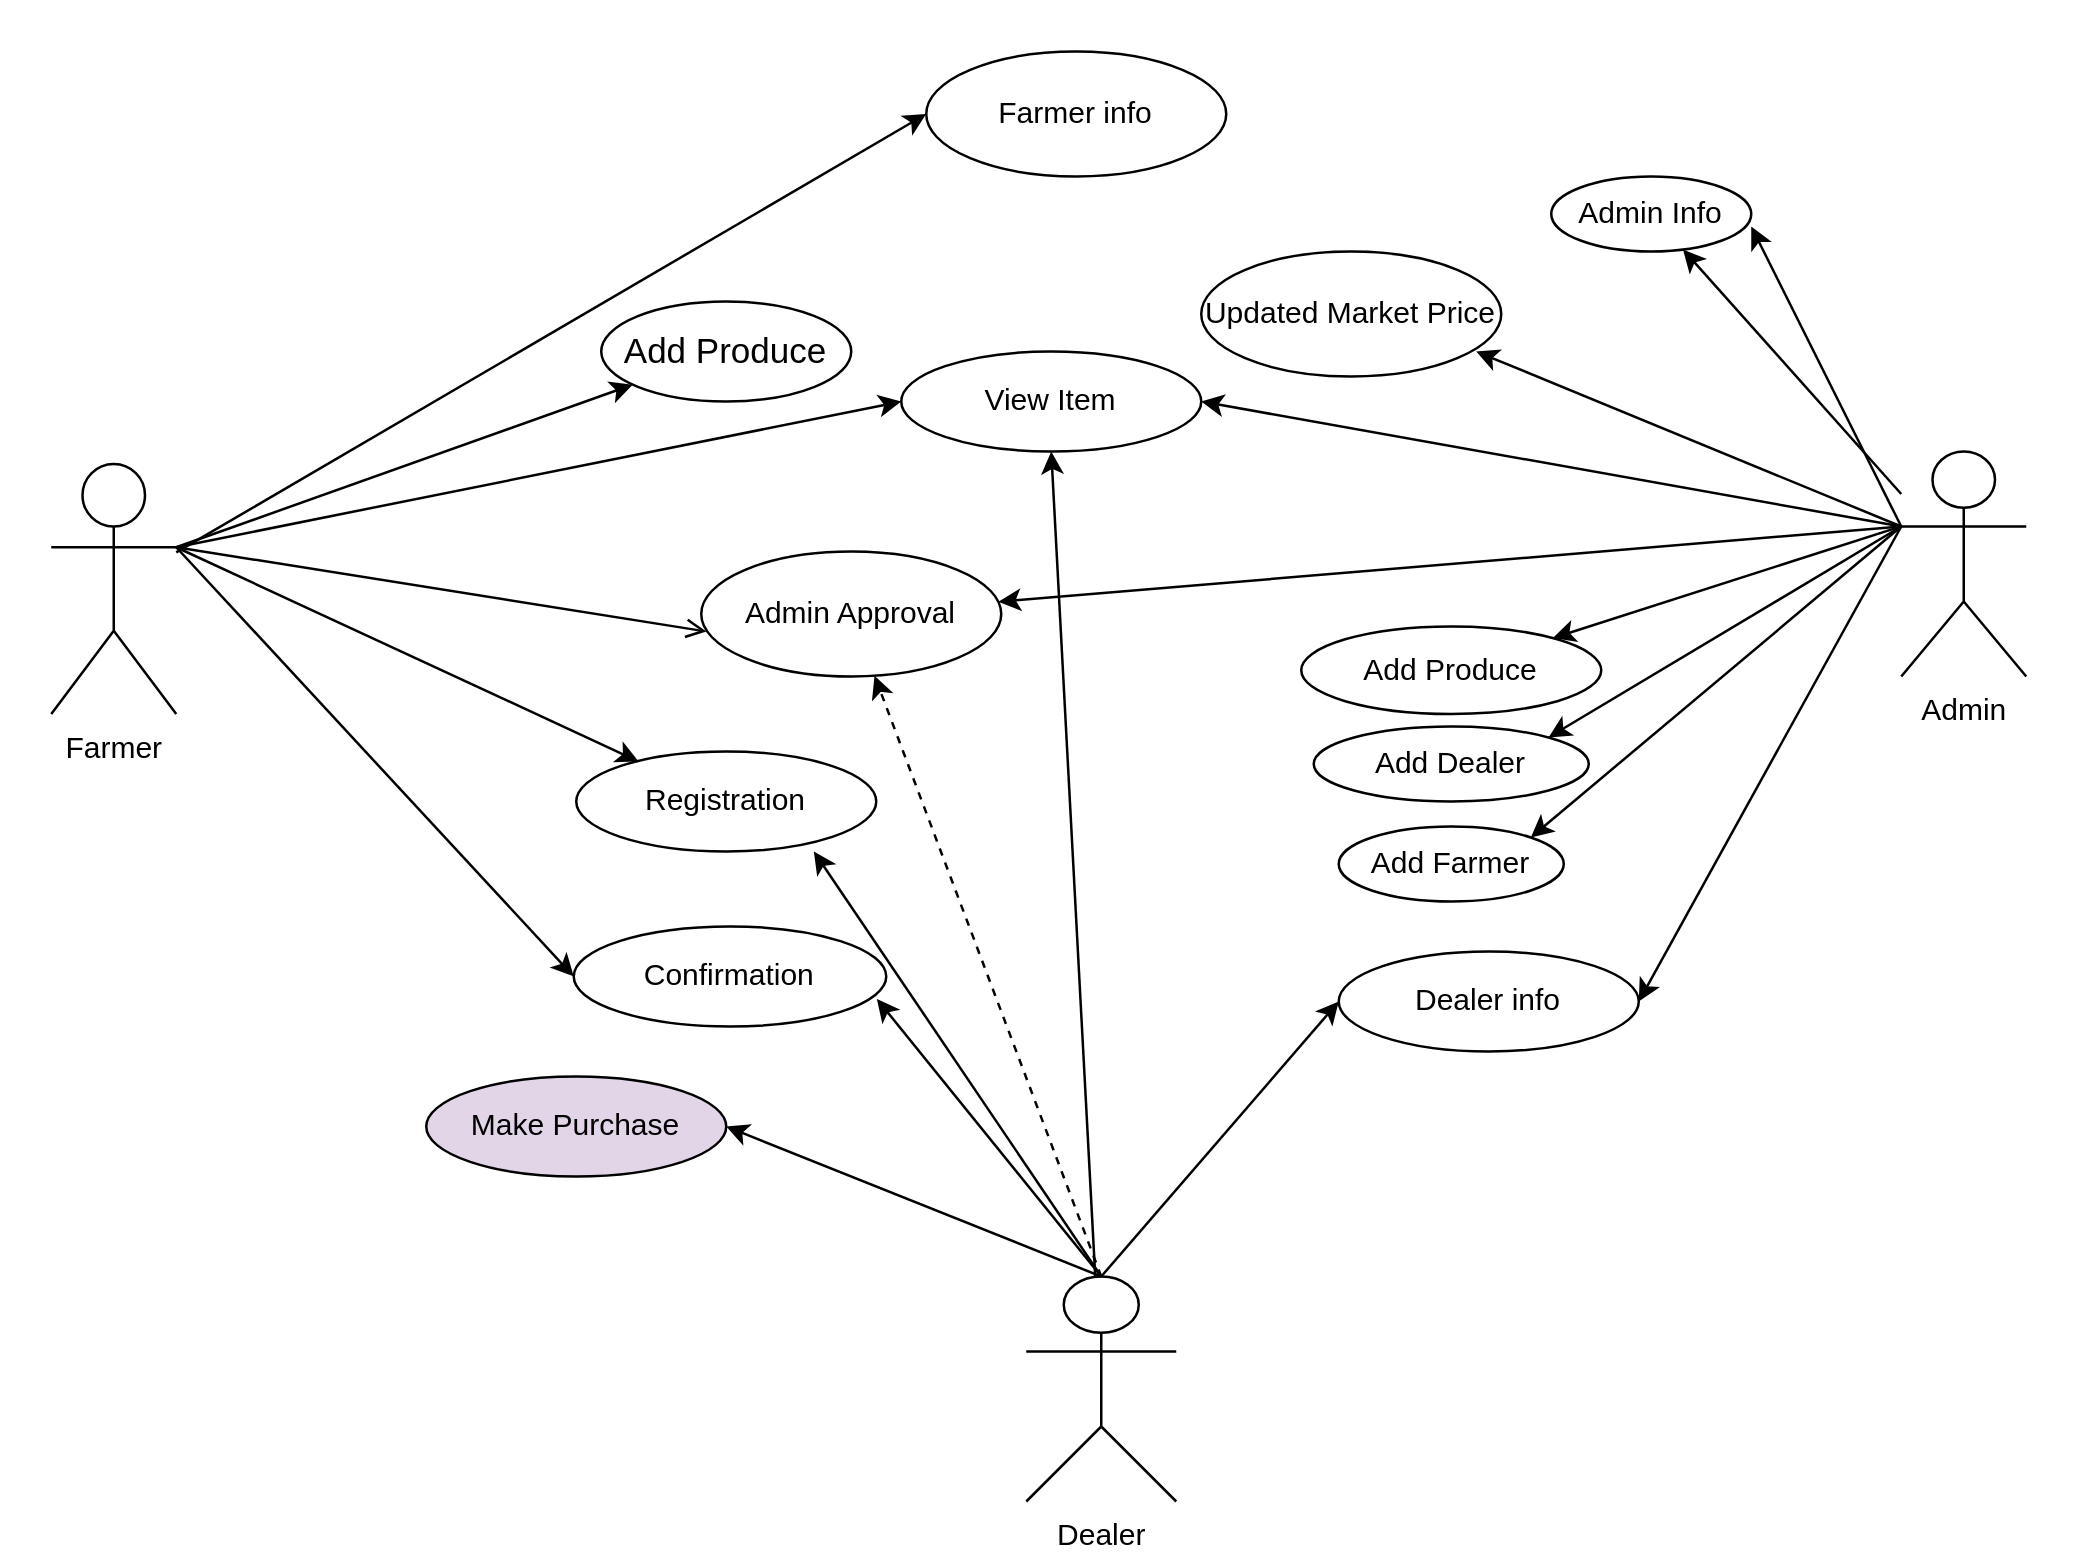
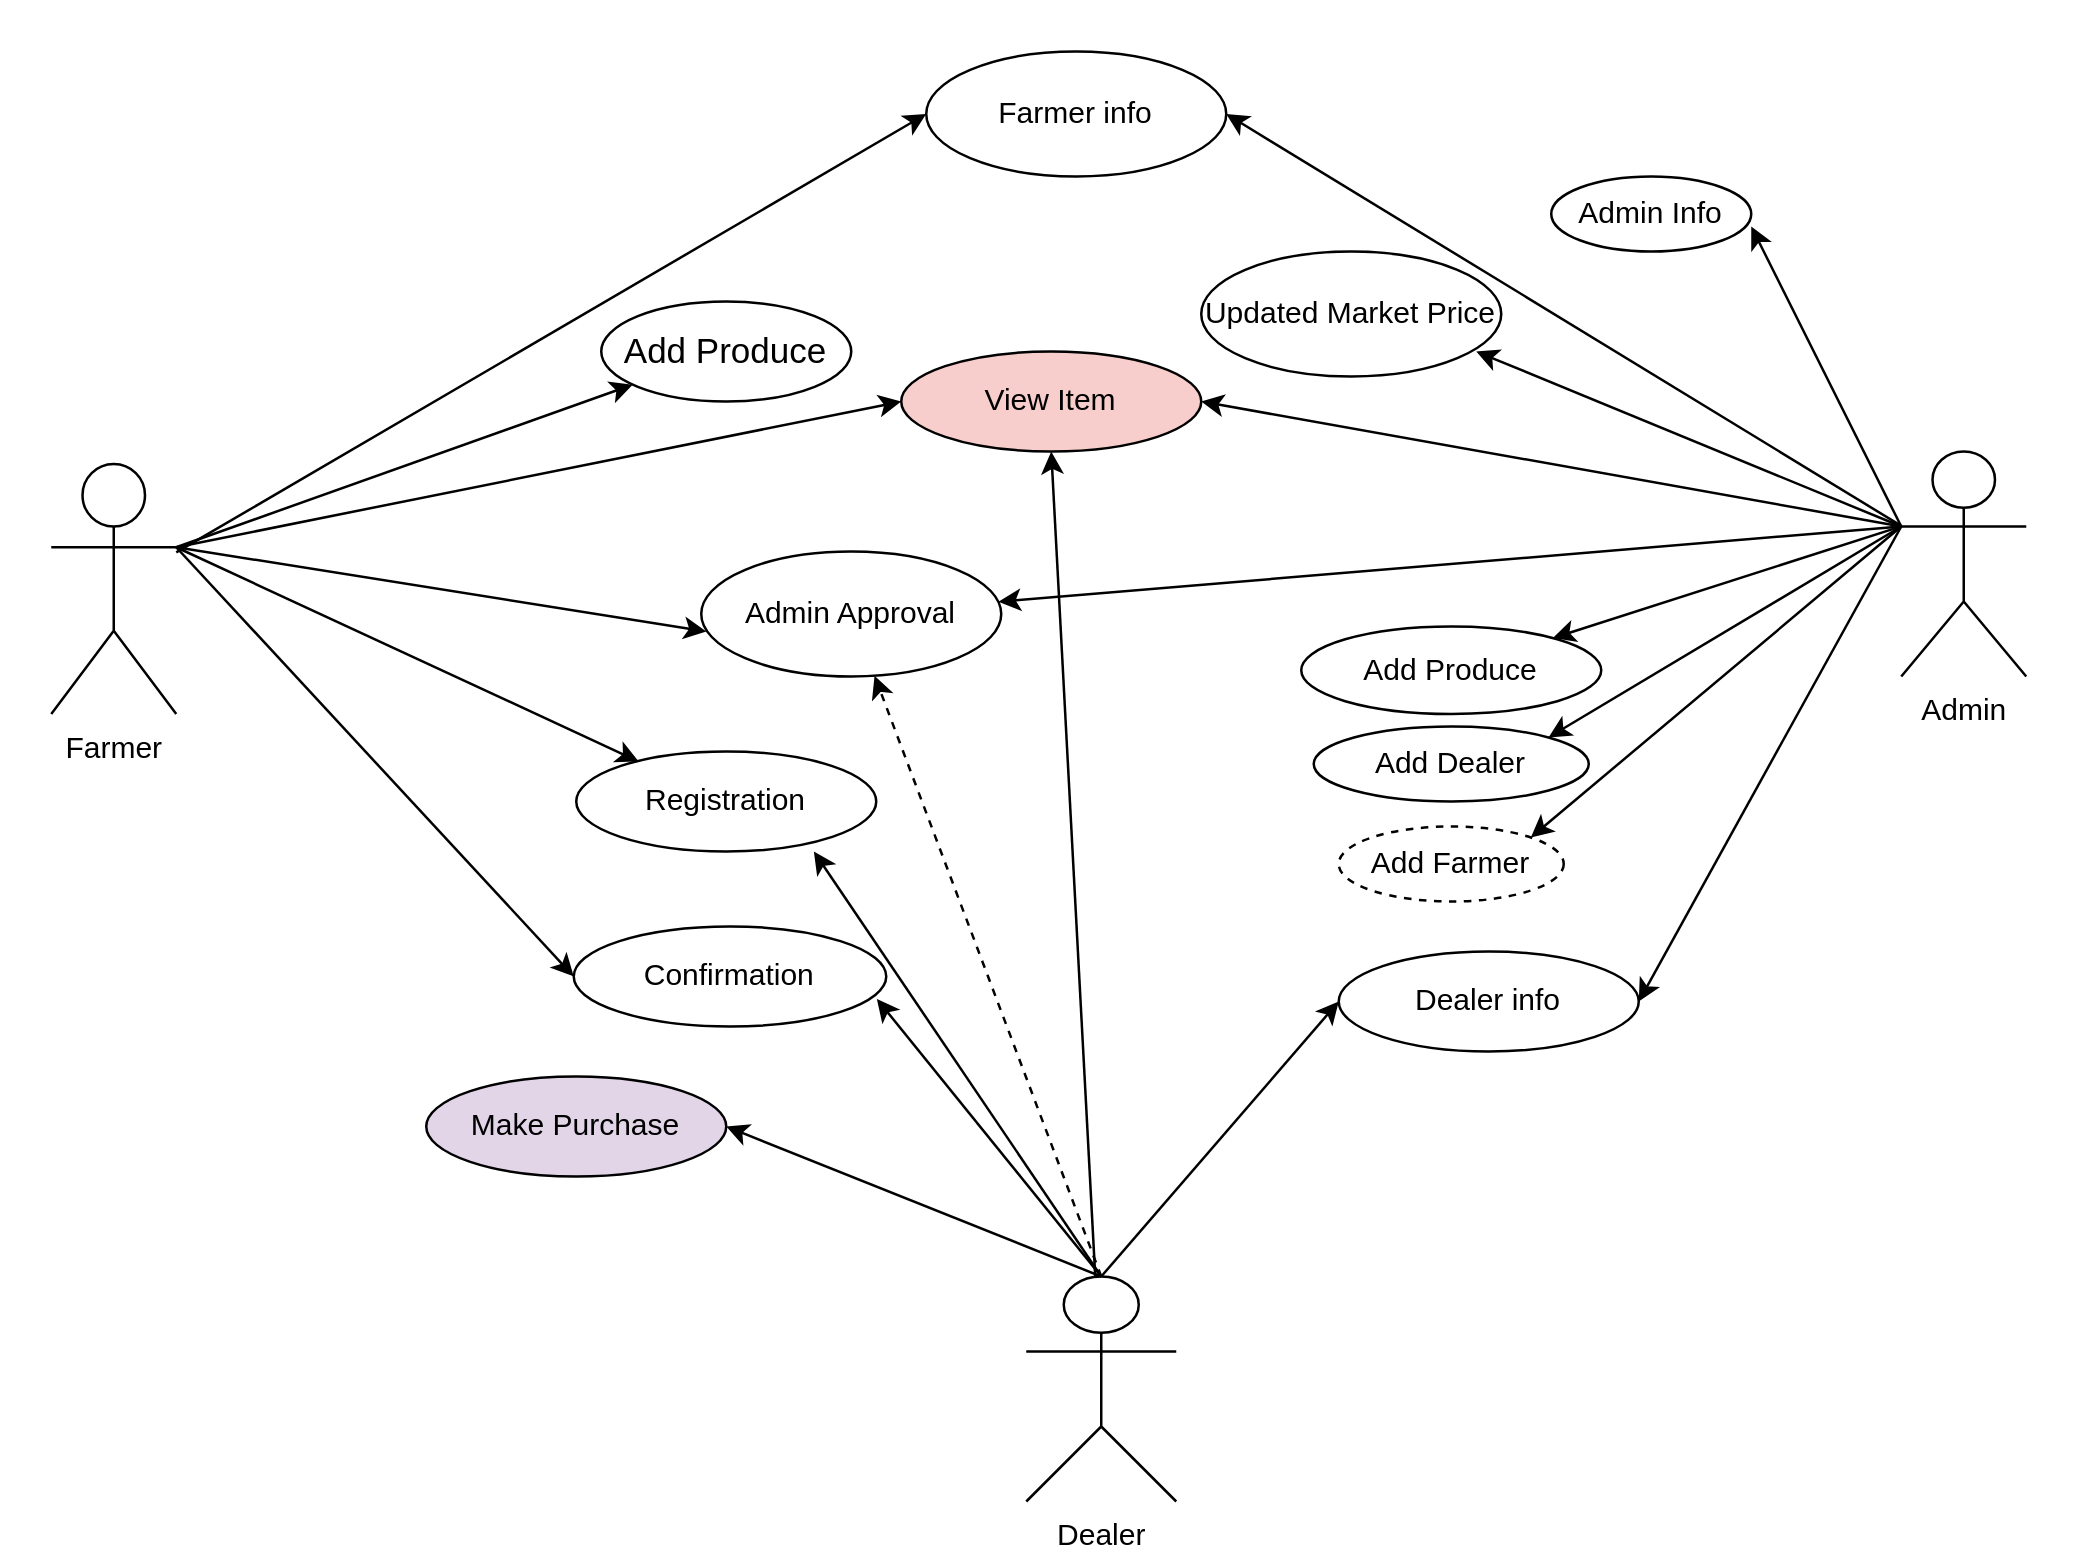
(1774, 351) -> (1560, 318)
(1051, 401) -> (1051, 401)
(692, 629) -> (688, 628)
(1451, 864) -> (1451, 864)
